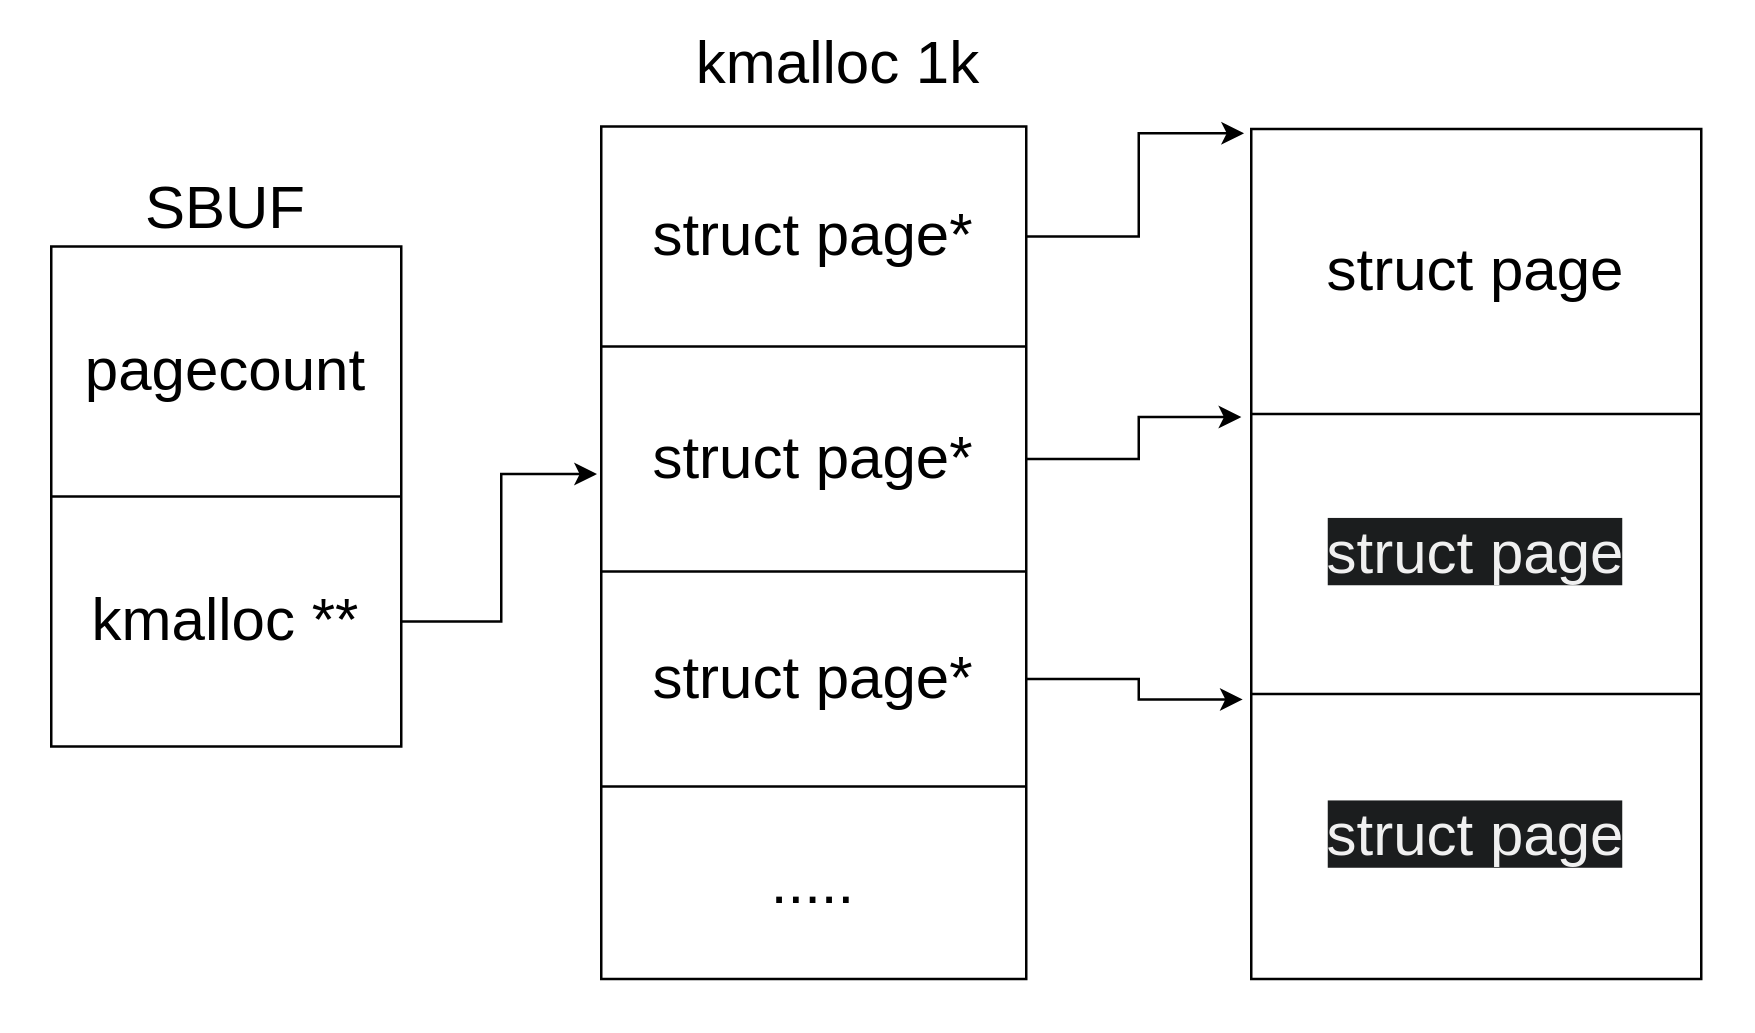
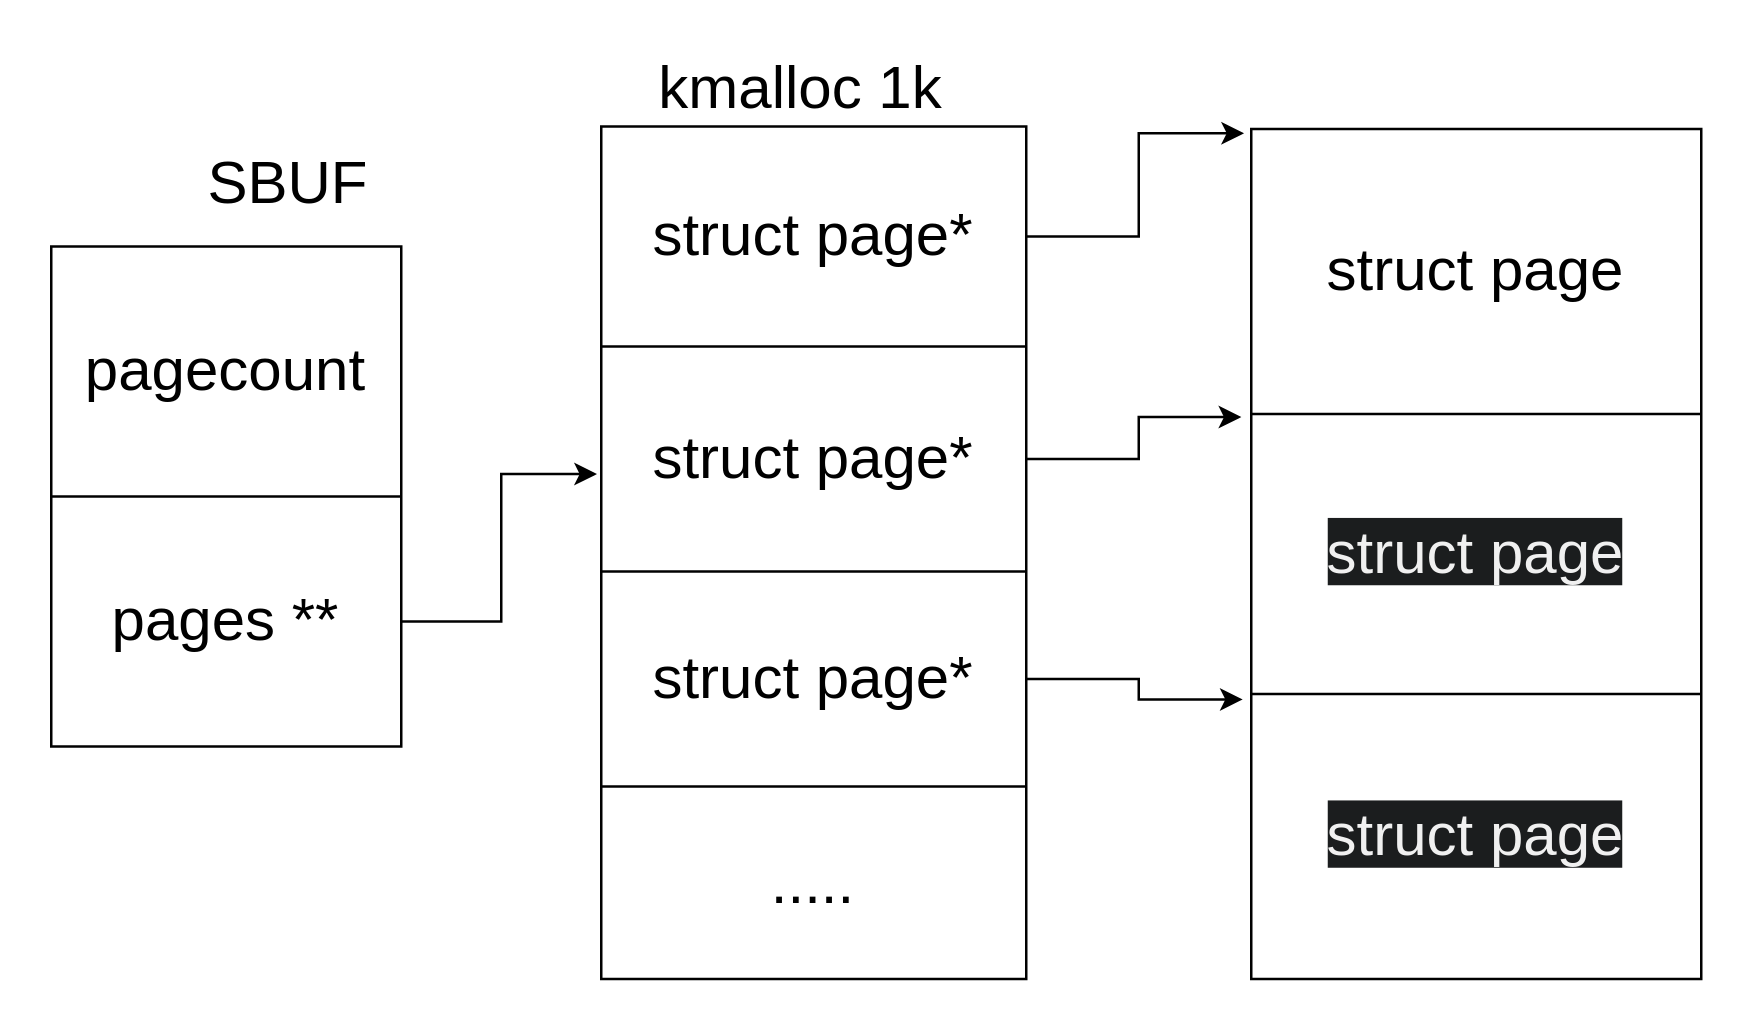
(839, 64) -> (801, 89)
(226, 209) -> (289, 184)
(226, 621) -> (226, 621)
